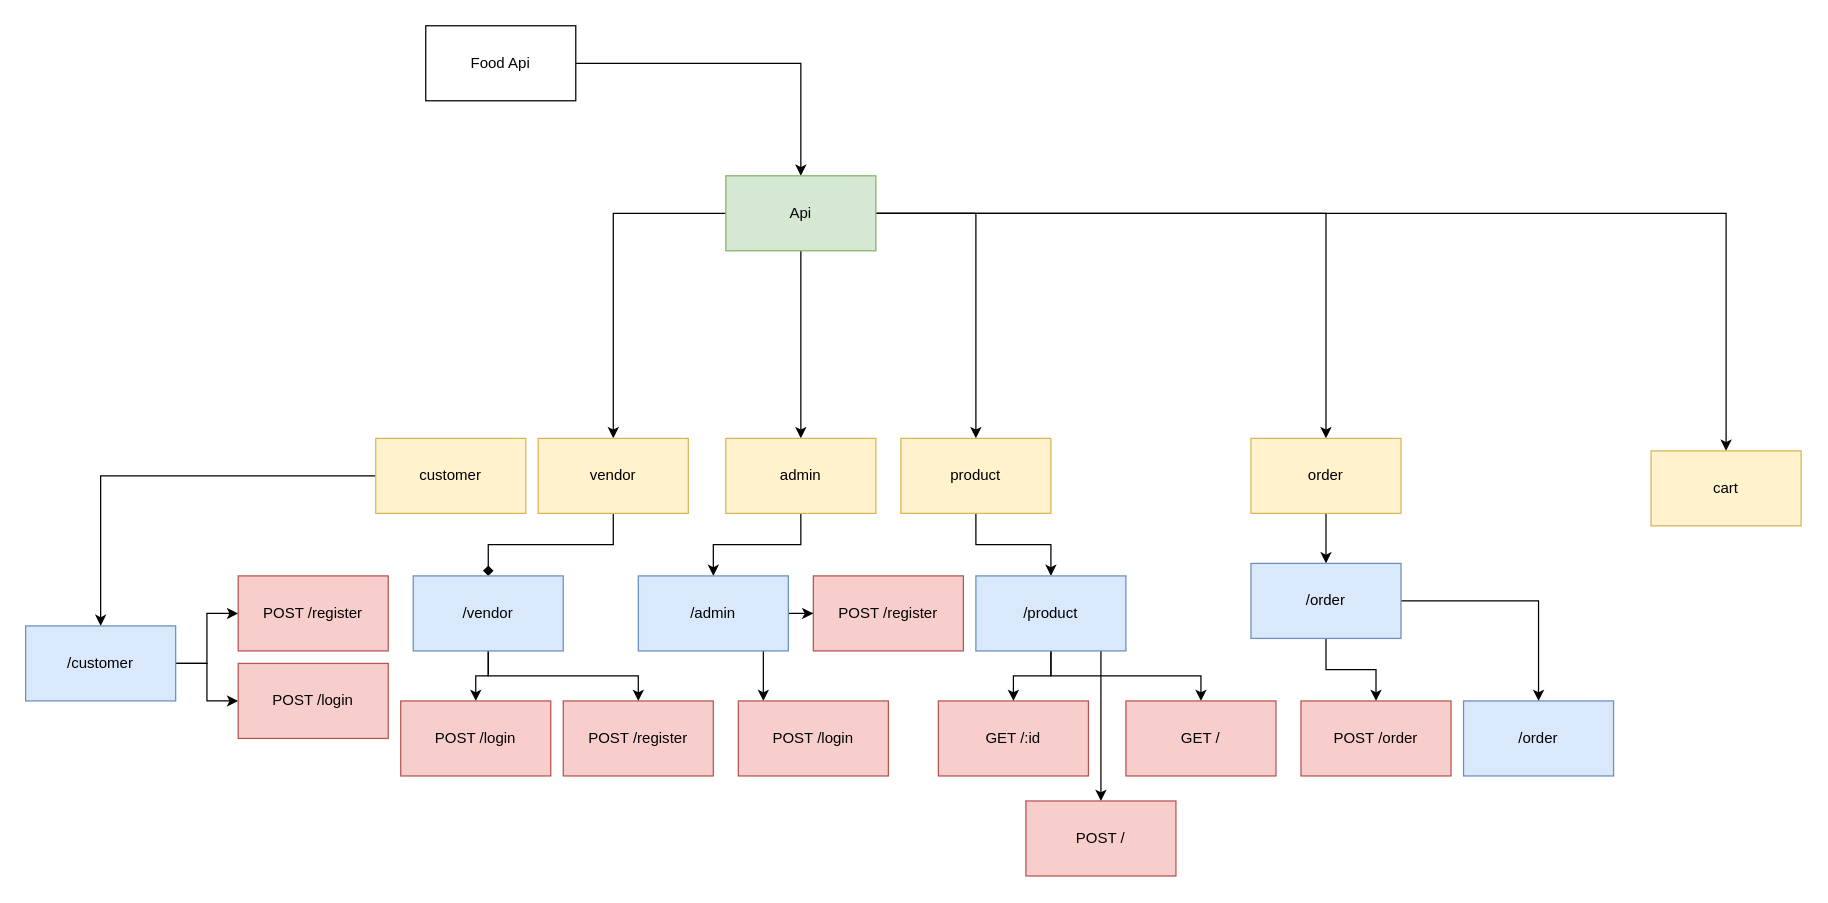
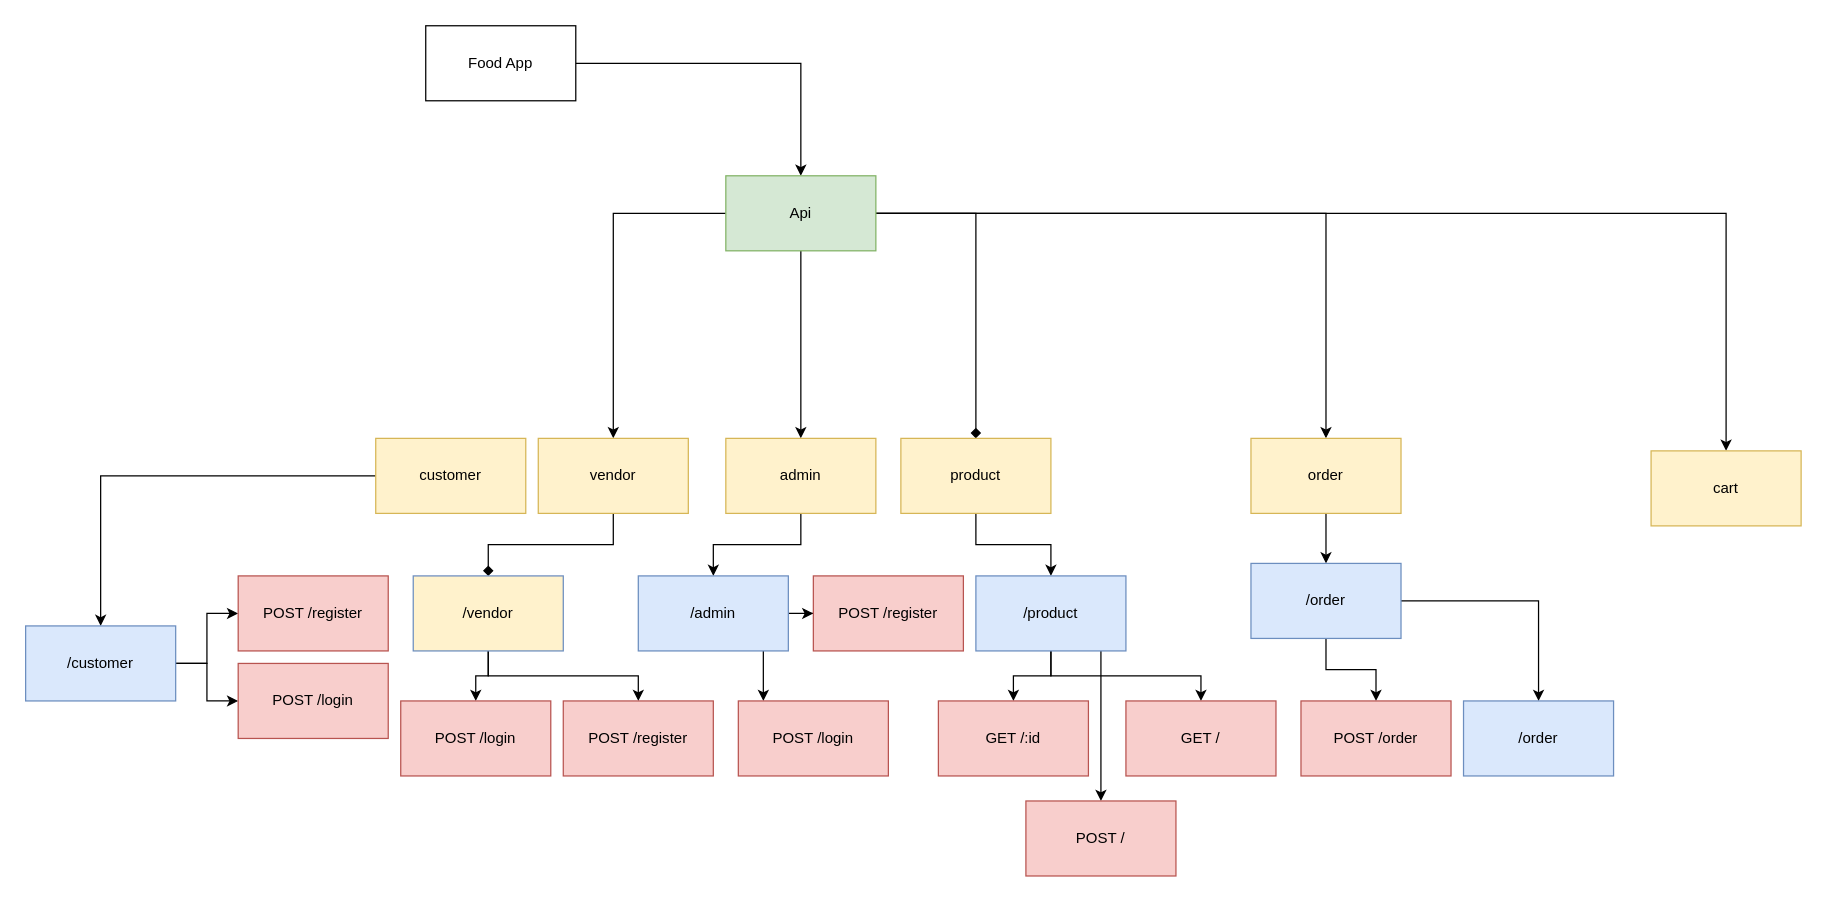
(501, 63) -> (501, 63)
(976, 428) -> (976, 427)
(488, 613) -> (488, 613)
